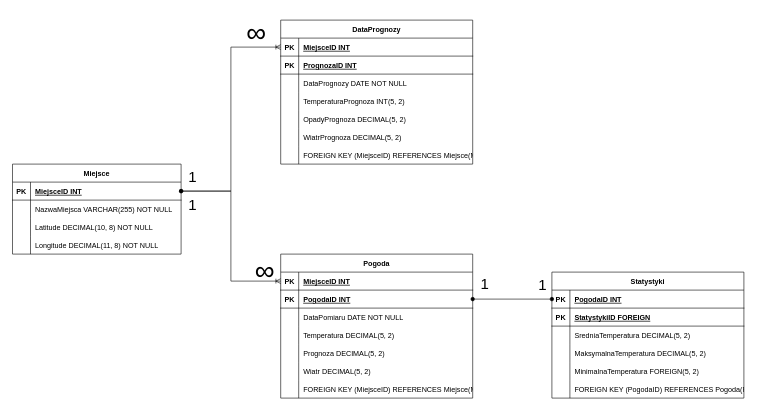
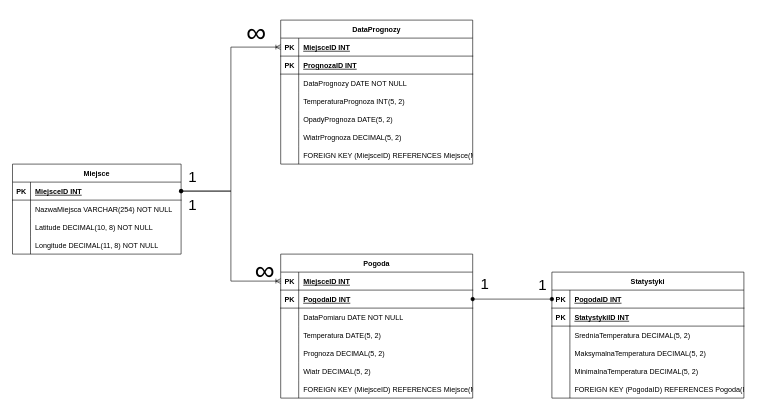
(355, 119) -> (349, 119)
(100, 209) -> (100, 209)
(613, 317) -> (605, 317)
(351, 335) -> (345, 335)
(637, 371) -> (637, 371)
